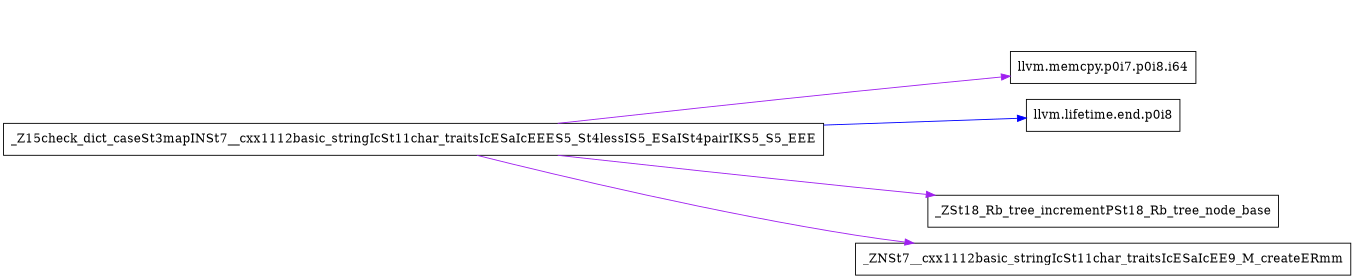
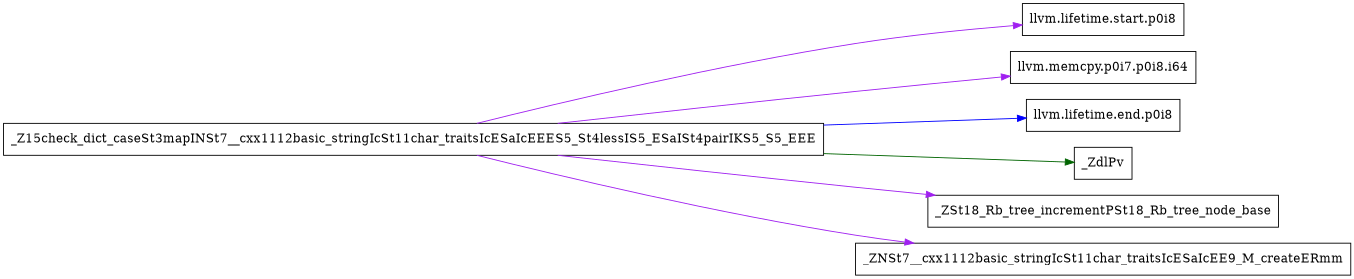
none -> (1103, 20)
none -> (1103, 163)
